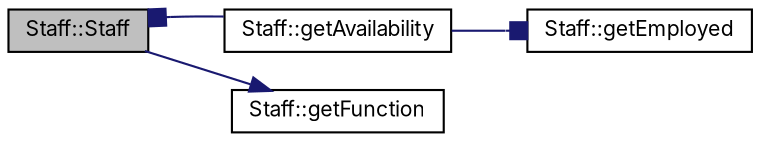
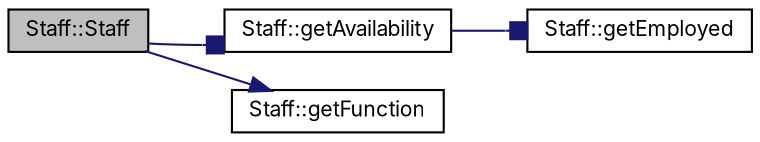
(197, 16) -> (175, 45)
